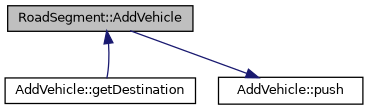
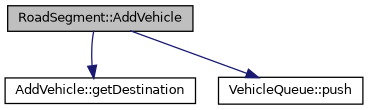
(109, 61) -> (92, 48)
(291, 91) -> (291, 91)
